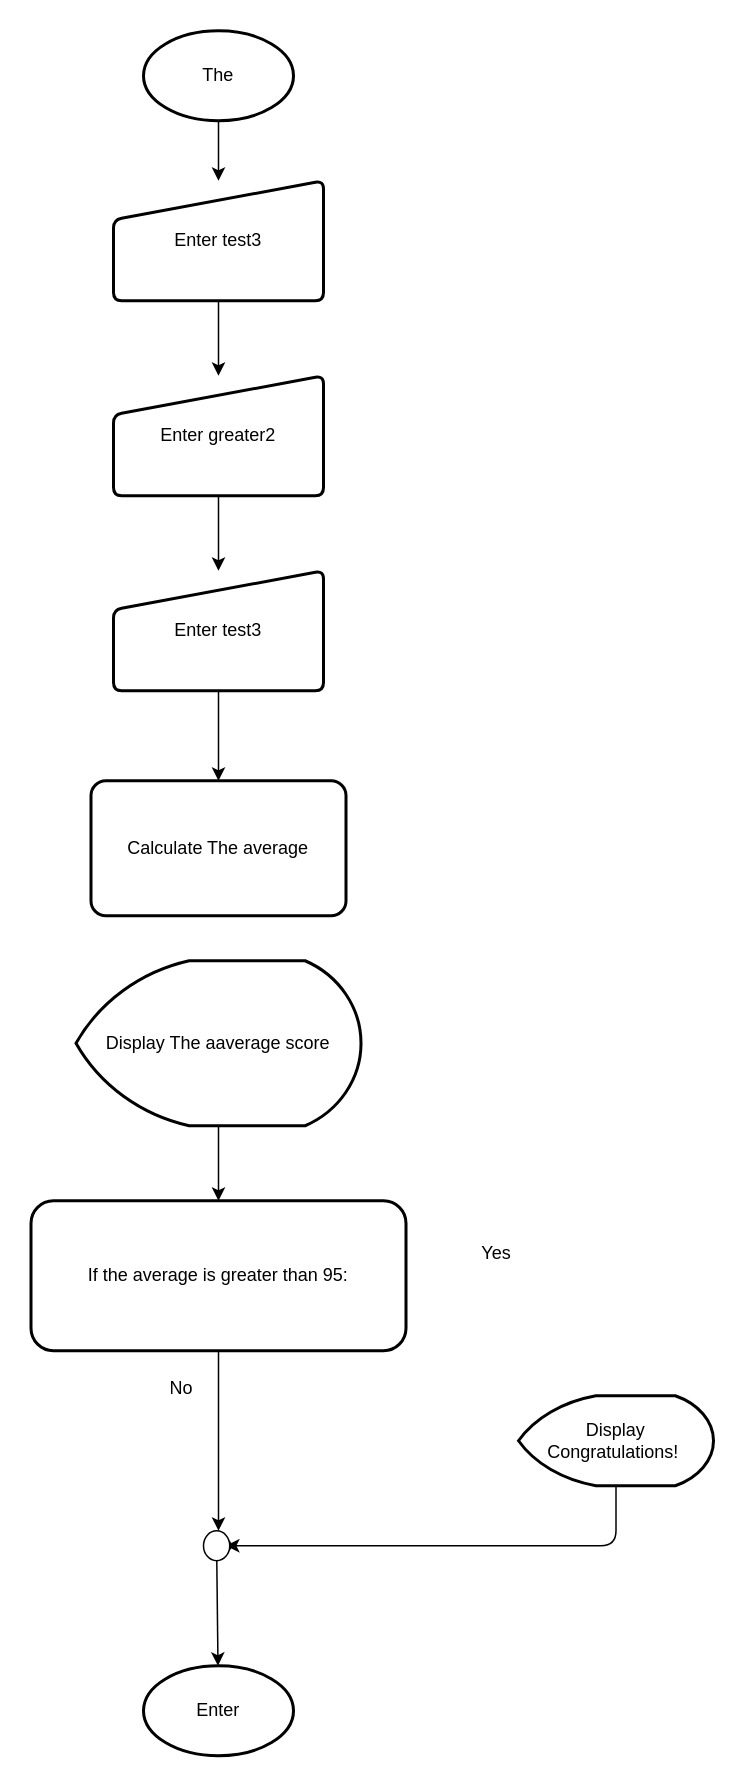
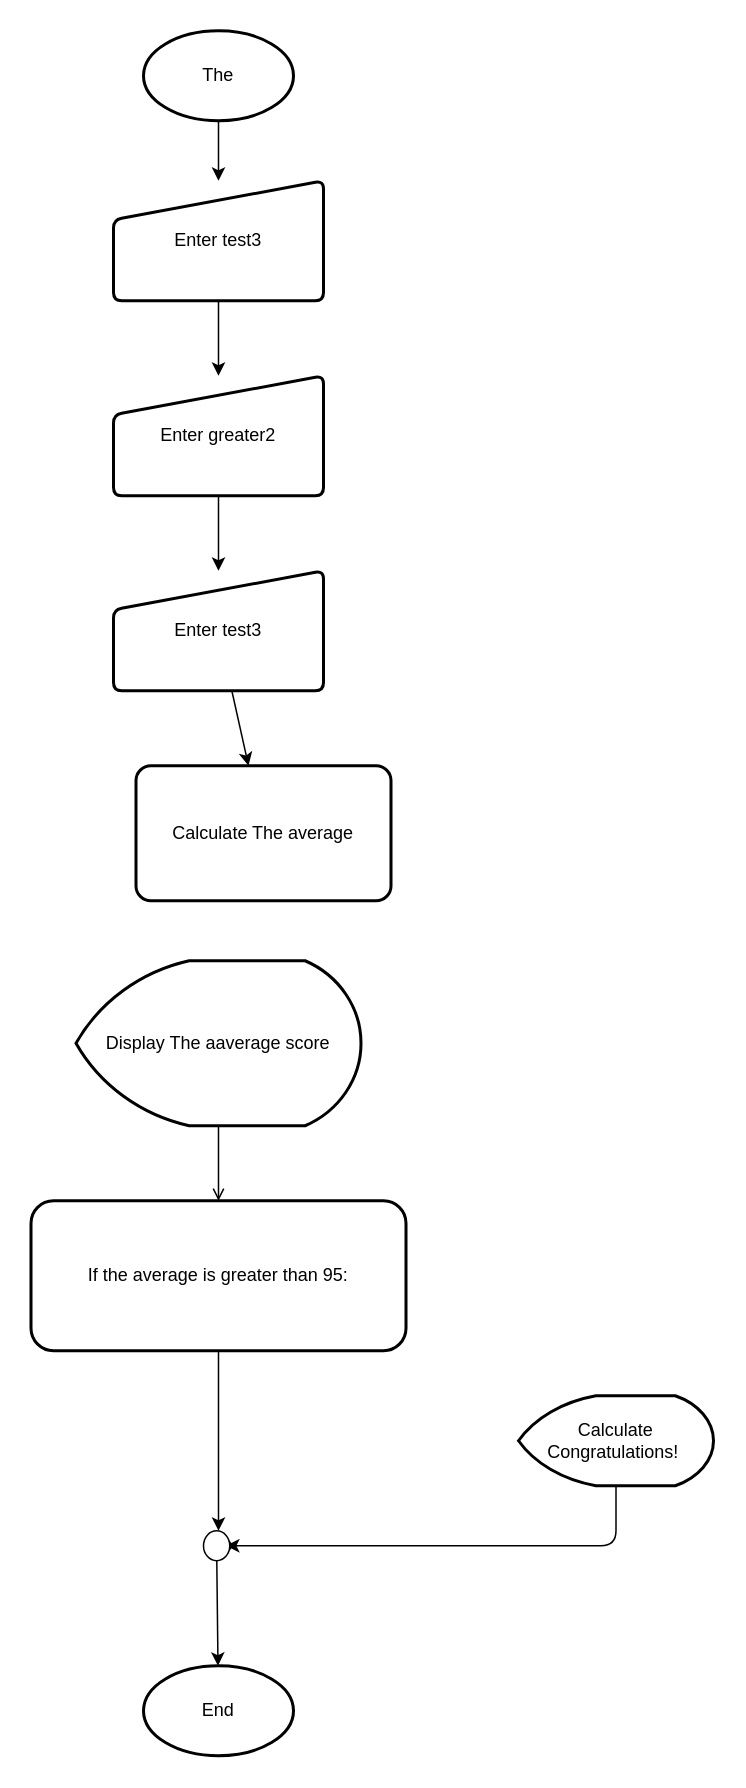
(218, 848) -> (263, 833)
(218, 1189) -> (218, 1191)
(496, 1253) -> none
(181, 1388) -> none
(616, 1441) -> (616, 1441)
(218, 1711) -> (218, 1711)
